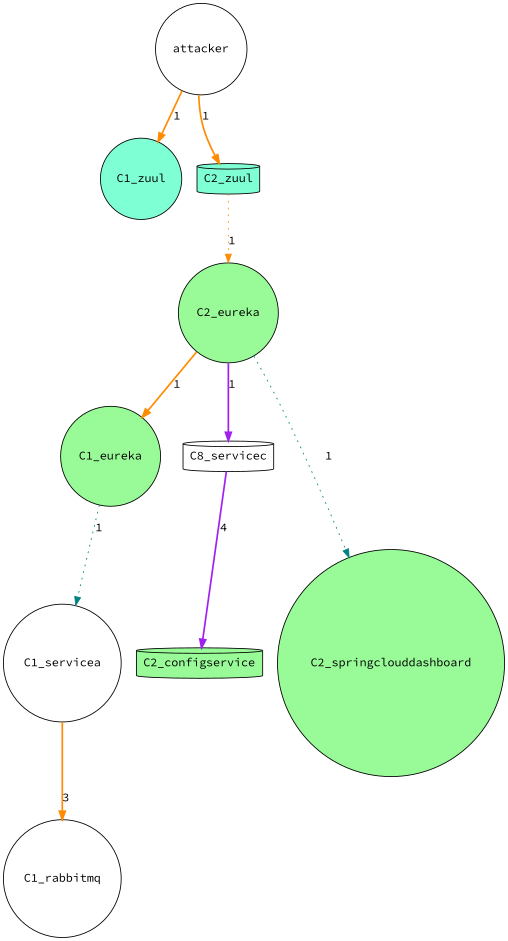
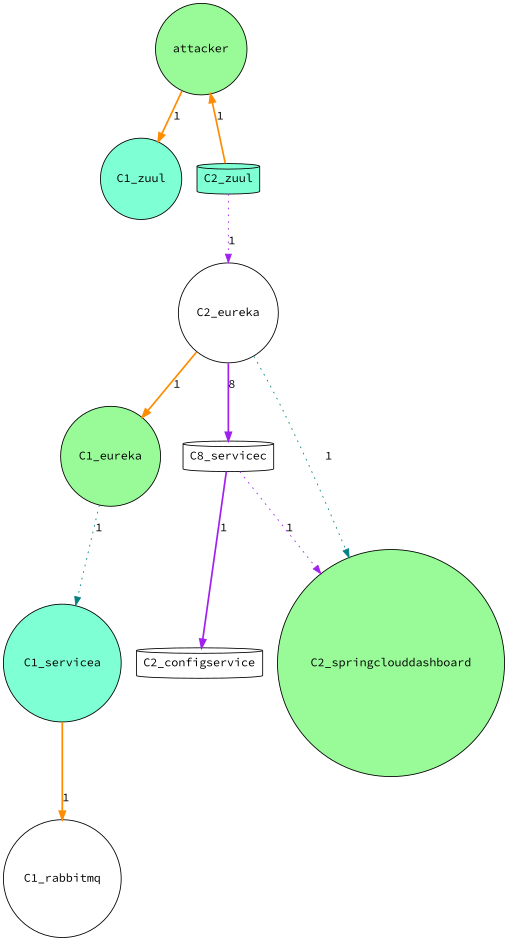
(201, 49) -> (201, 49)
(203, 126) -> (219, 133)
(228, 224) -> (228, 224)
(228, 313) -> (228, 313)
(232, 385) -> (232, 385)
none -> (278, 519)
(224, 528) -> (224, 528)
(62, 663) -> (62, 663)
(200, 663) -> (200, 663)
(66, 798) -> (66, 798)
